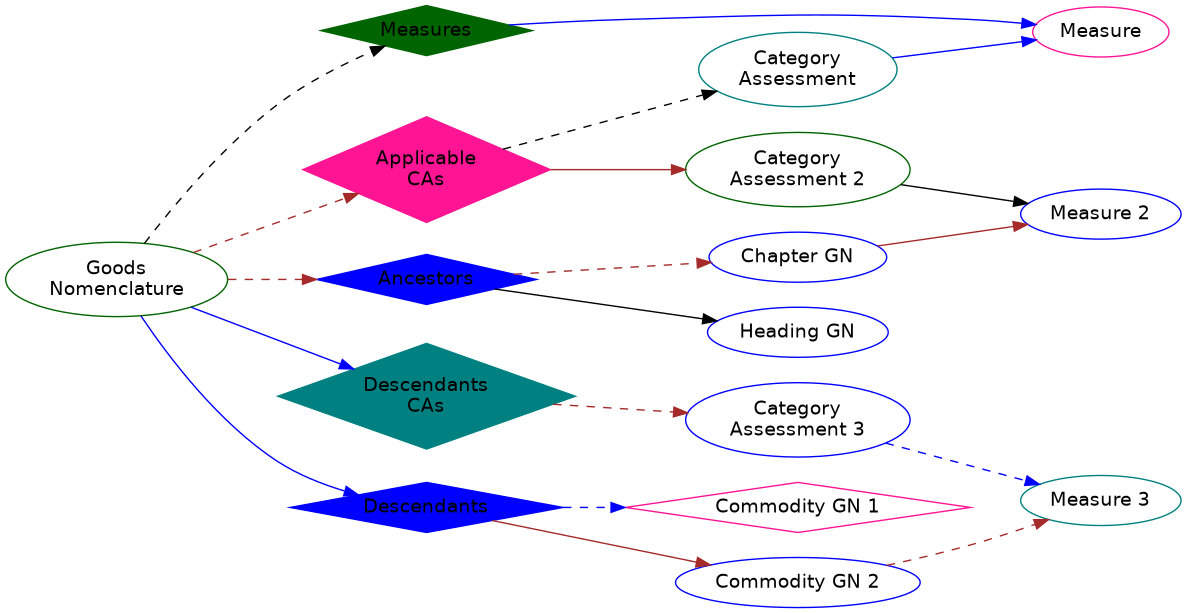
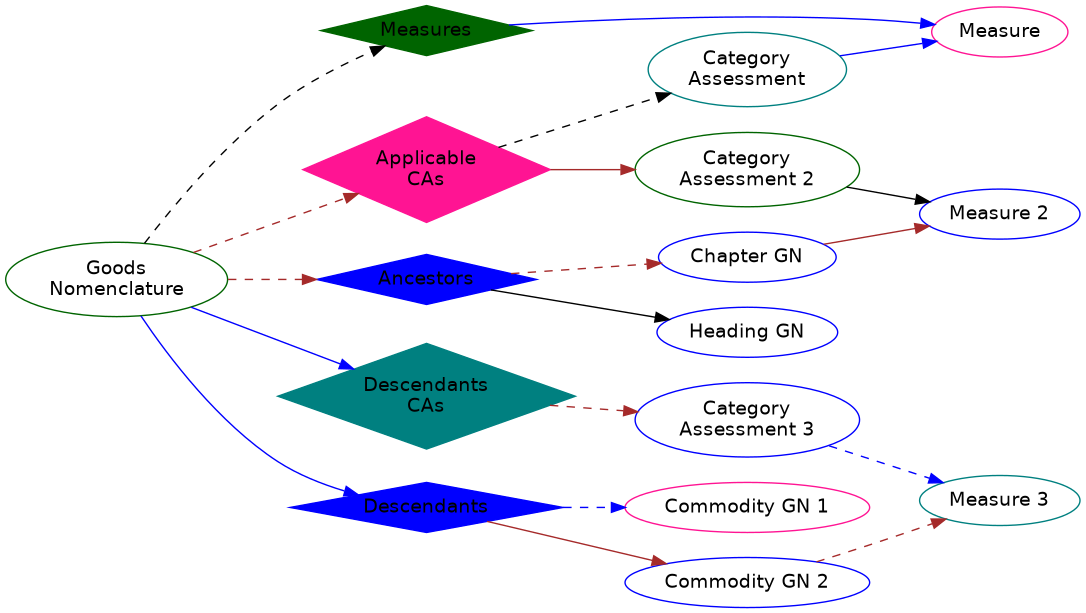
(798, 507) -> (747, 507)
